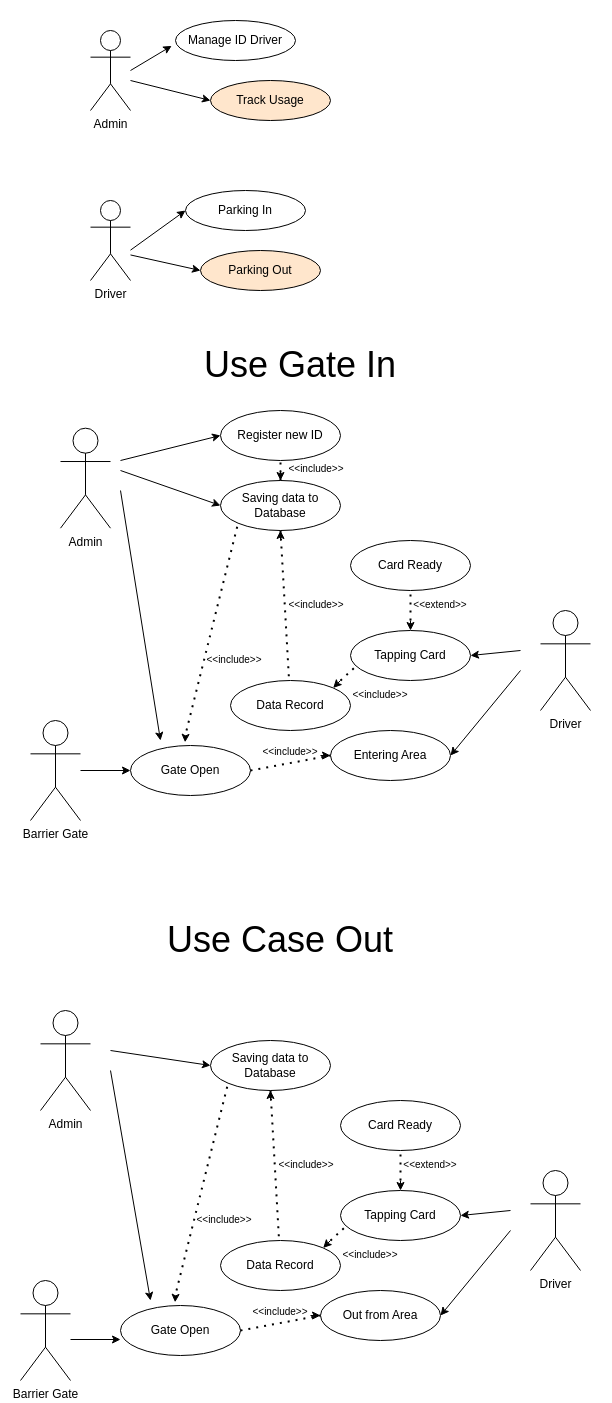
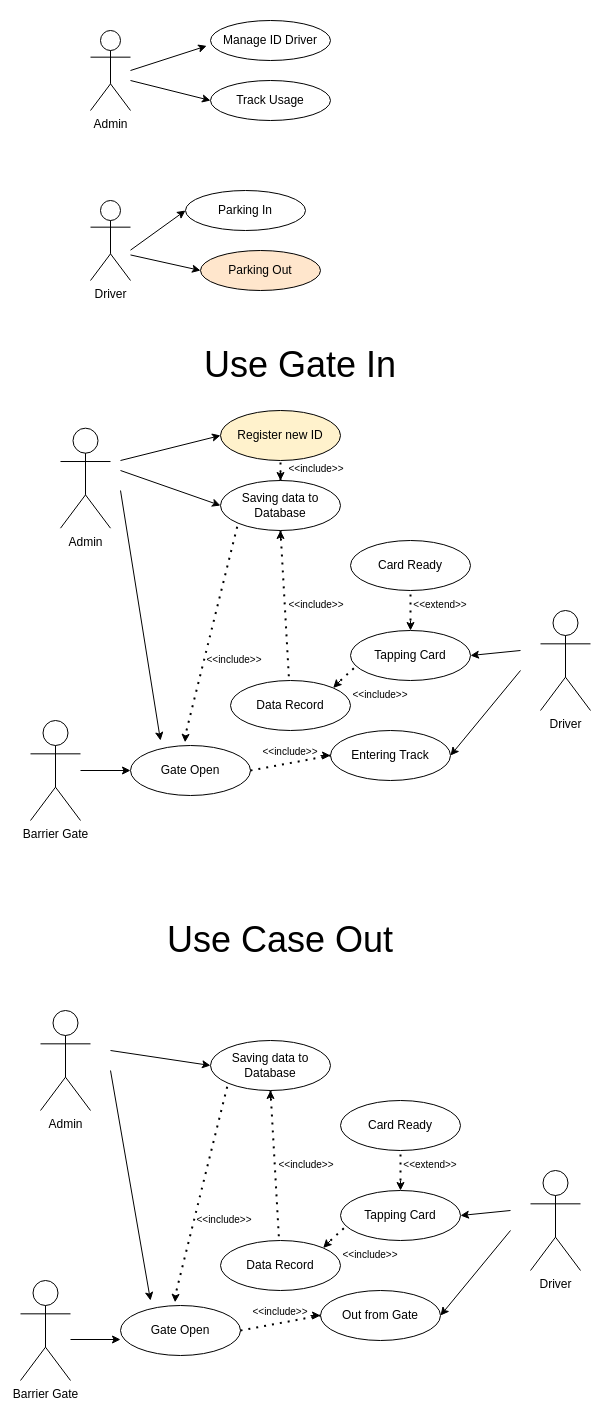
(236, 41) -> (271, 41)
(271, 101) -> (271, 101)
(281, 436) -> (281, 436)
(391, 756) -> (391, 756)
(381, 1316) -> (381, 1316)
